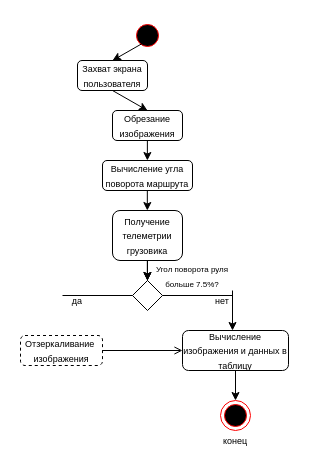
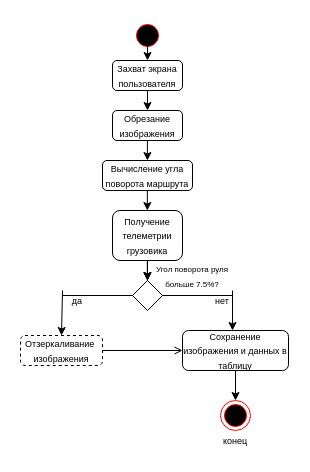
(113, 76) -> (148, 76)
none -> (62, 310)
(236, 351) -> (236, 351)
